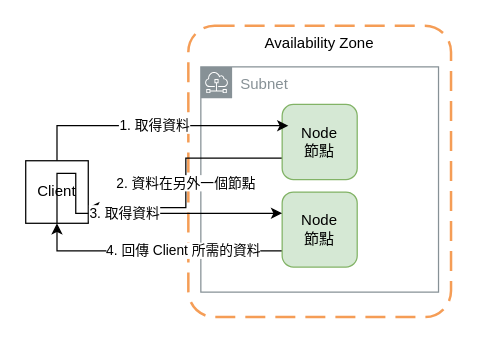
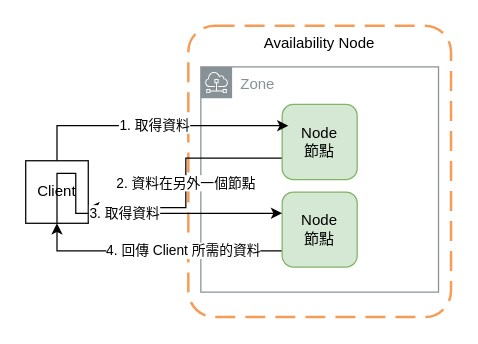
(319, 43) -> (319, 43)
(266, 85) -> (257, 85)
